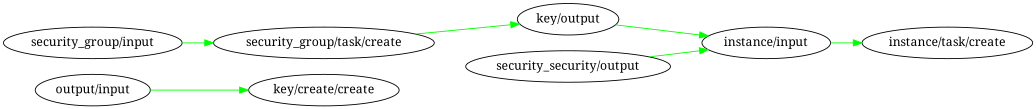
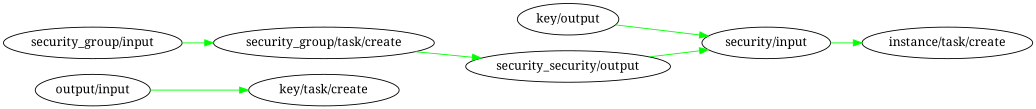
(463, 29) -> (444, 54)
(766, 43) -> (766, 43)
(324, 90) -> (324, 90)
